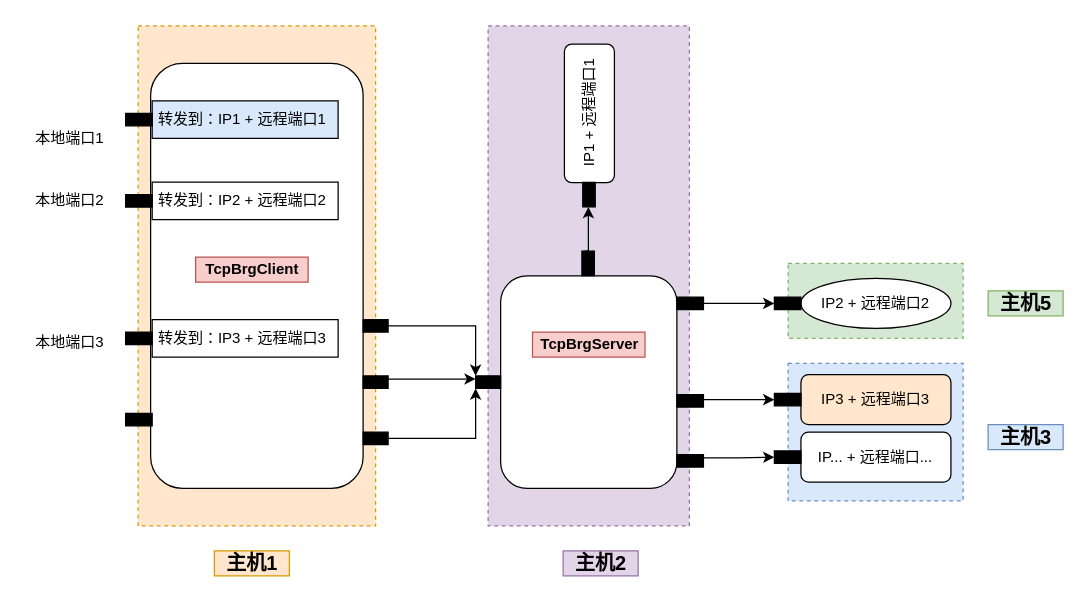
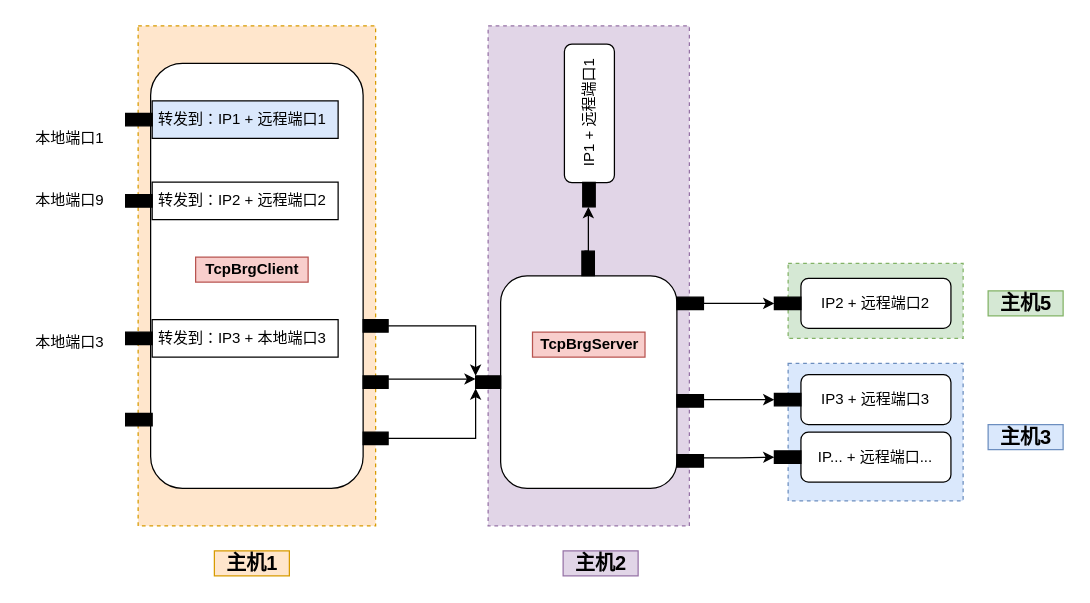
(70, 201) -> (70, 201)
(876, 303) -> (876, 303)
(240, 338) -> (240, 338)
(876, 399) -> (876, 399)
